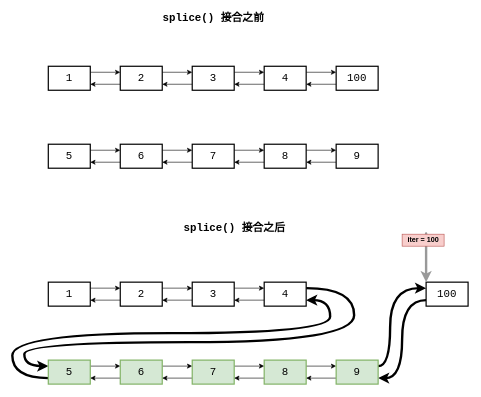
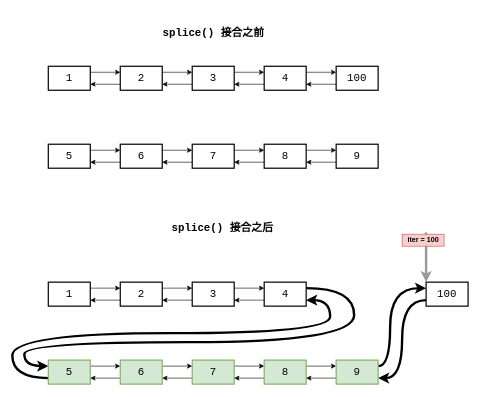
(213, 18) -> (213, 33)
(234, 228) -> (222, 228)
